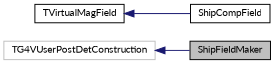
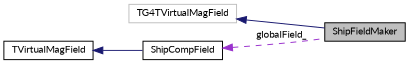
none -> (279, 44)
(79, 50) -> (183, 14)
